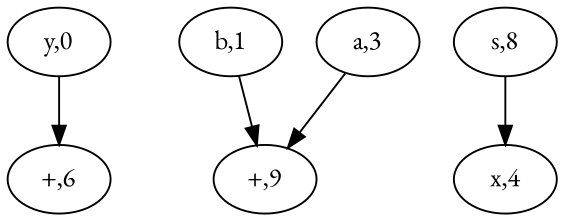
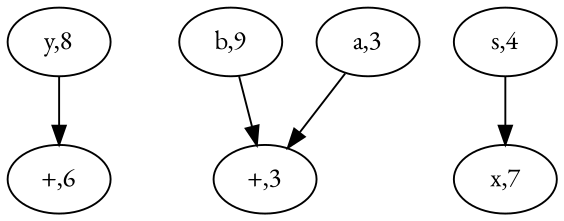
(59, 42) -> (59, 42)
(231, 42) -> (231, 42)
(505, 42) -> (505, 42)
(265, 179) -> (265, 179)
(505, 179) -> (505, 179)
